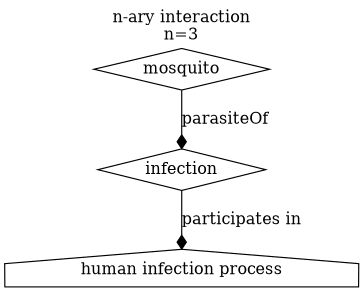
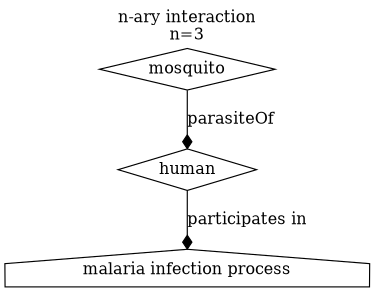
(182, 170) -> (187, 170)
(182, 270) -> (187, 270)
